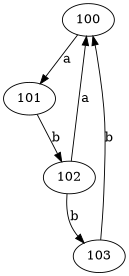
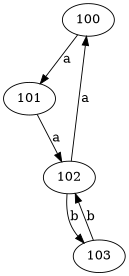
(56, 138) -> (56, 138)
(105, 142) -> (86, 221)
